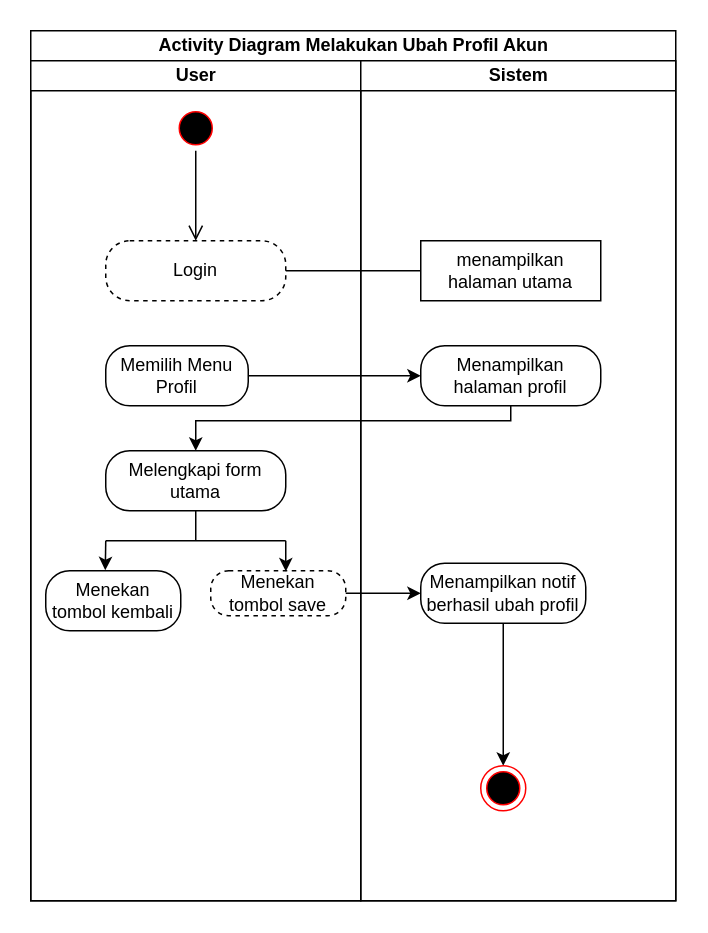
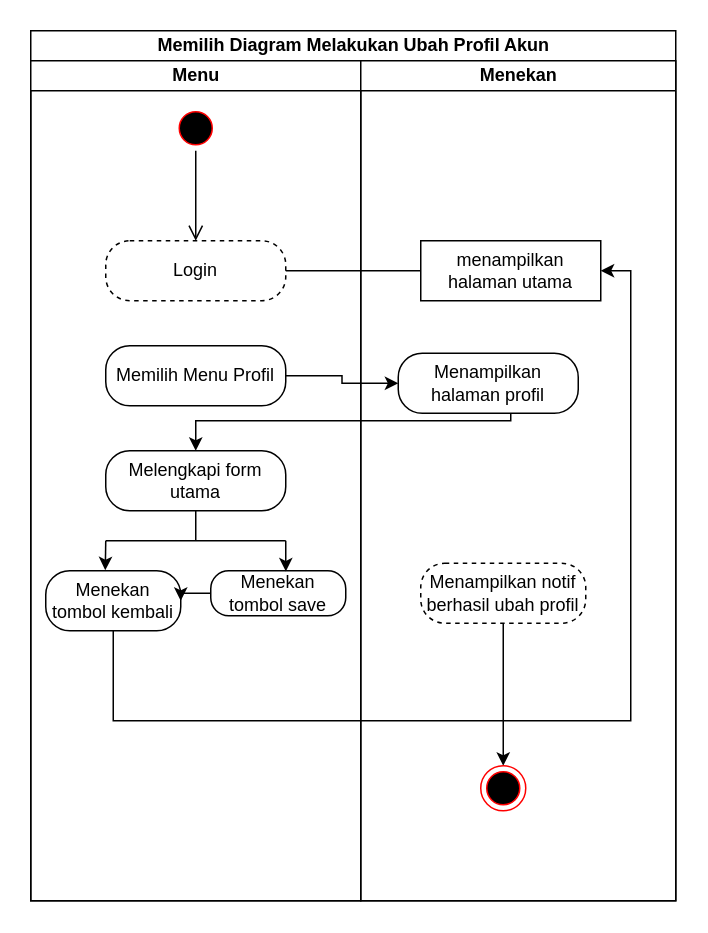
(354, 46) -> (354, 46)
(197, 76) -> (197, 76)
(519, 76) -> (519, 76)
(177, 376) -> (196, 376)
(511, 376) -> (488, 383)
(278, 593) -> (278, 593)
(378, 593) -> (195, 593)
(503, 593) -> (503, 593)
none -> (562, 721)
